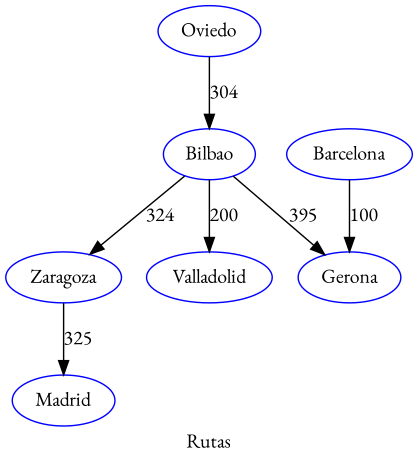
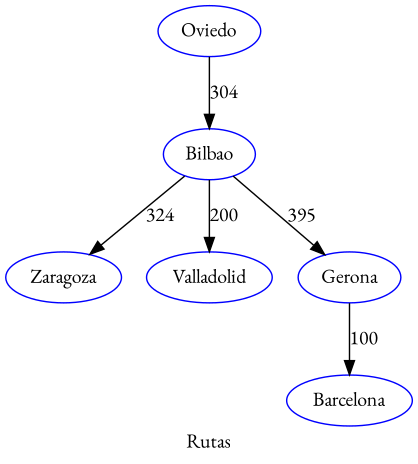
(350, 209) -> (350, 332)
(64, 401) -> none
